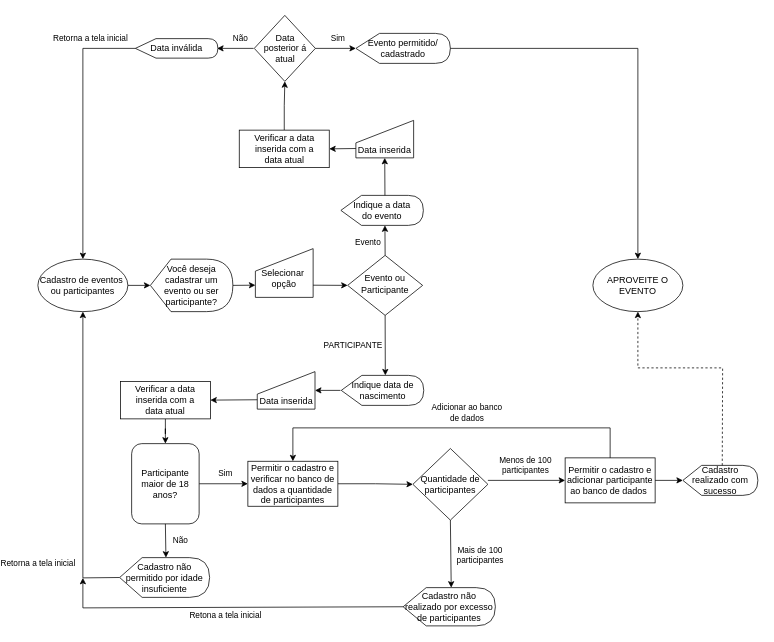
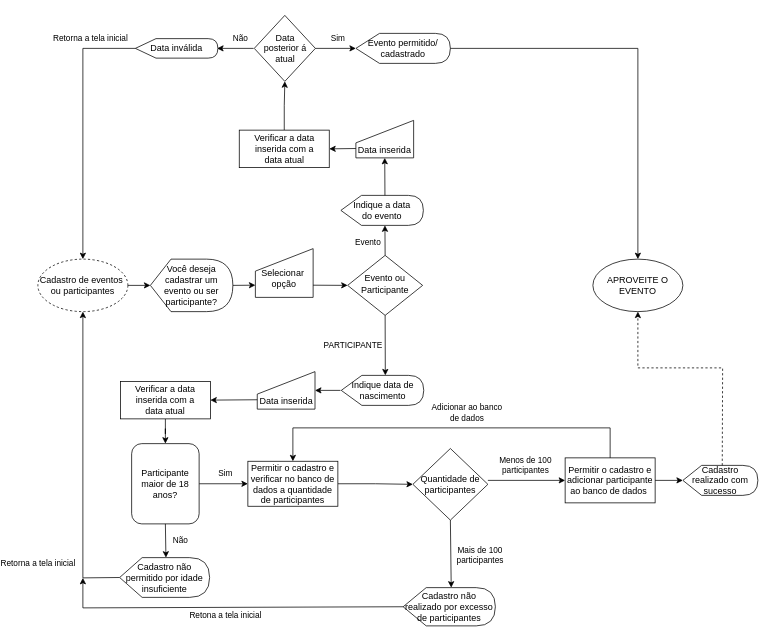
(83, 285) -> (83, 285)
